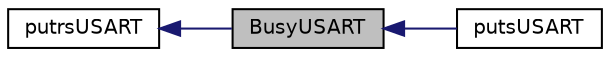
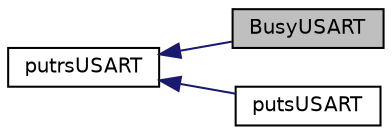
(430, 29) -> (208, 89)
